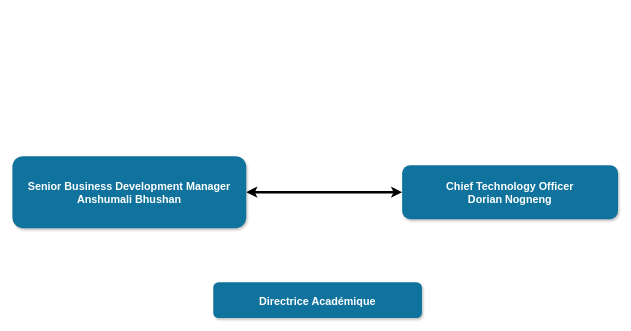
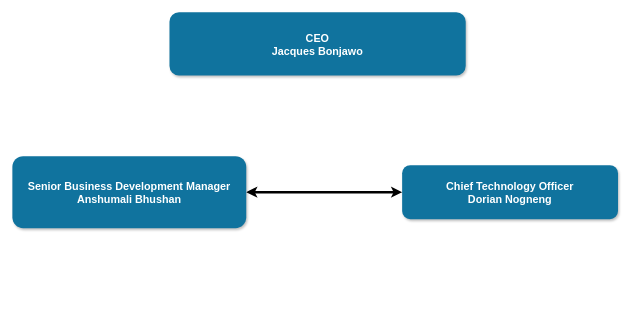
none -> (318, 44)
(318, 300) -> none
